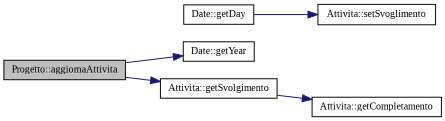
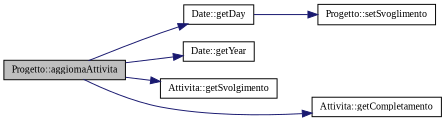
(377, 15) -> (377, 15)
none -> (133, 43)
(290, 97) -> (190, 111)
